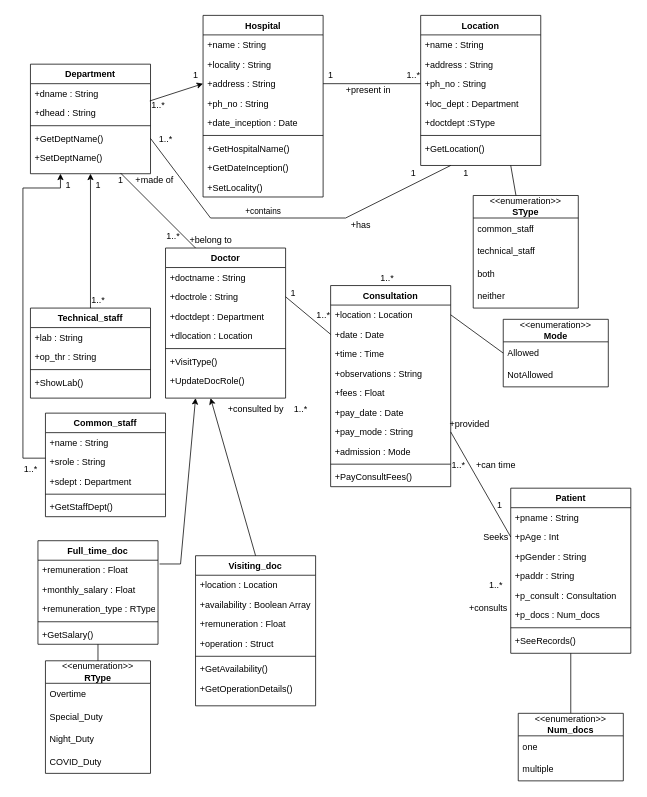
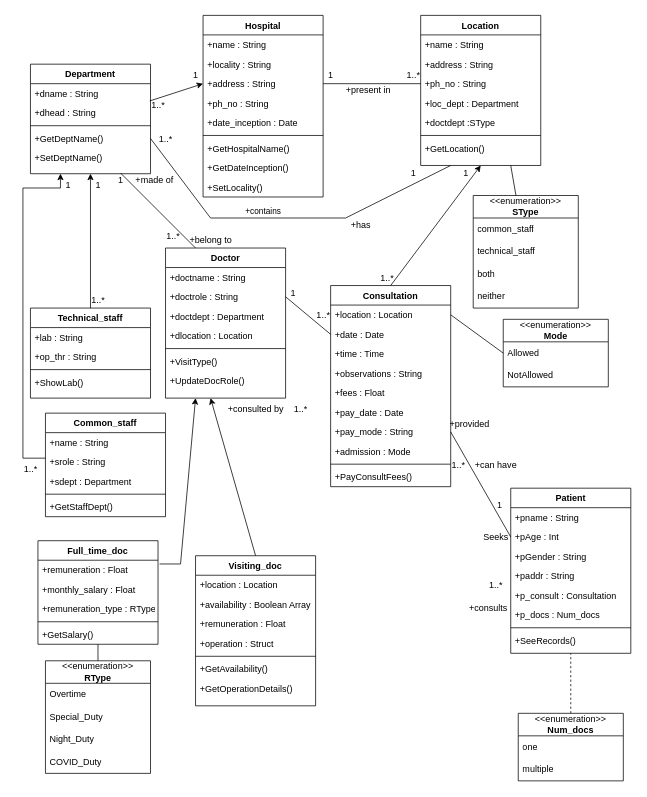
none -> (434, 228)
(496, 465) -> (496, 465)
(570, 683) -> (570, 683)
